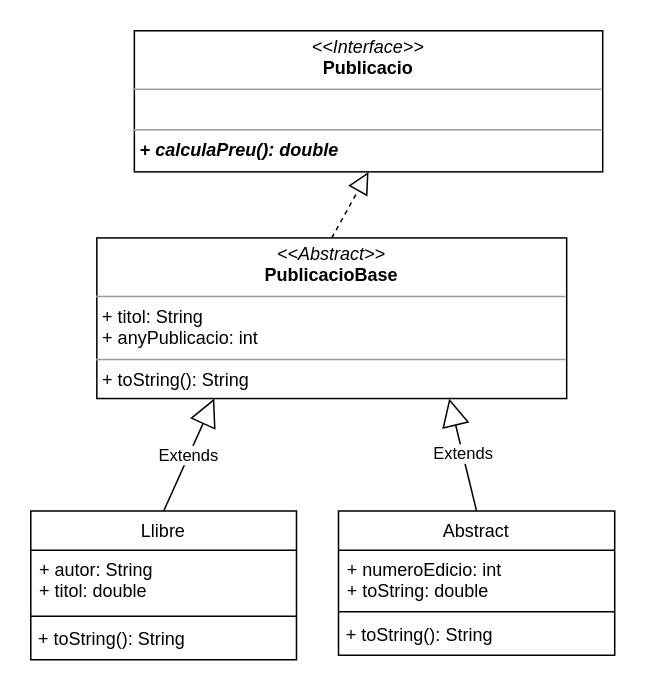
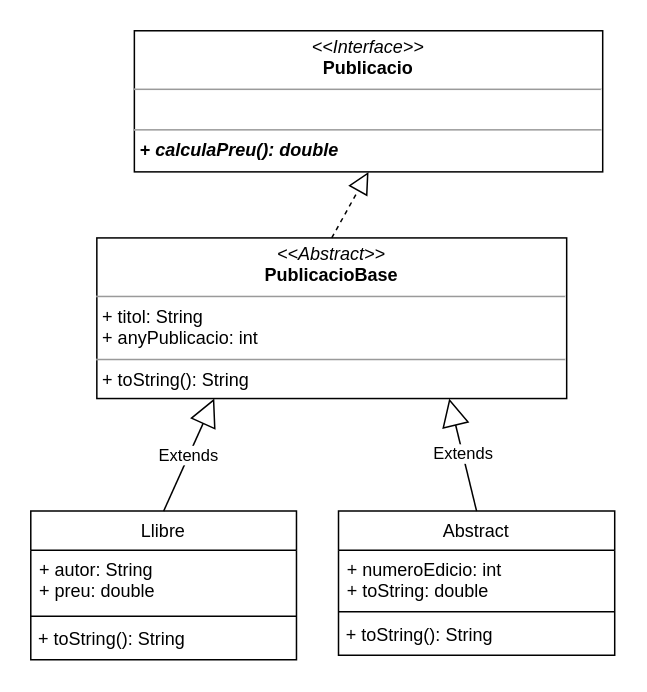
(105, 570) -> (105, 570)
